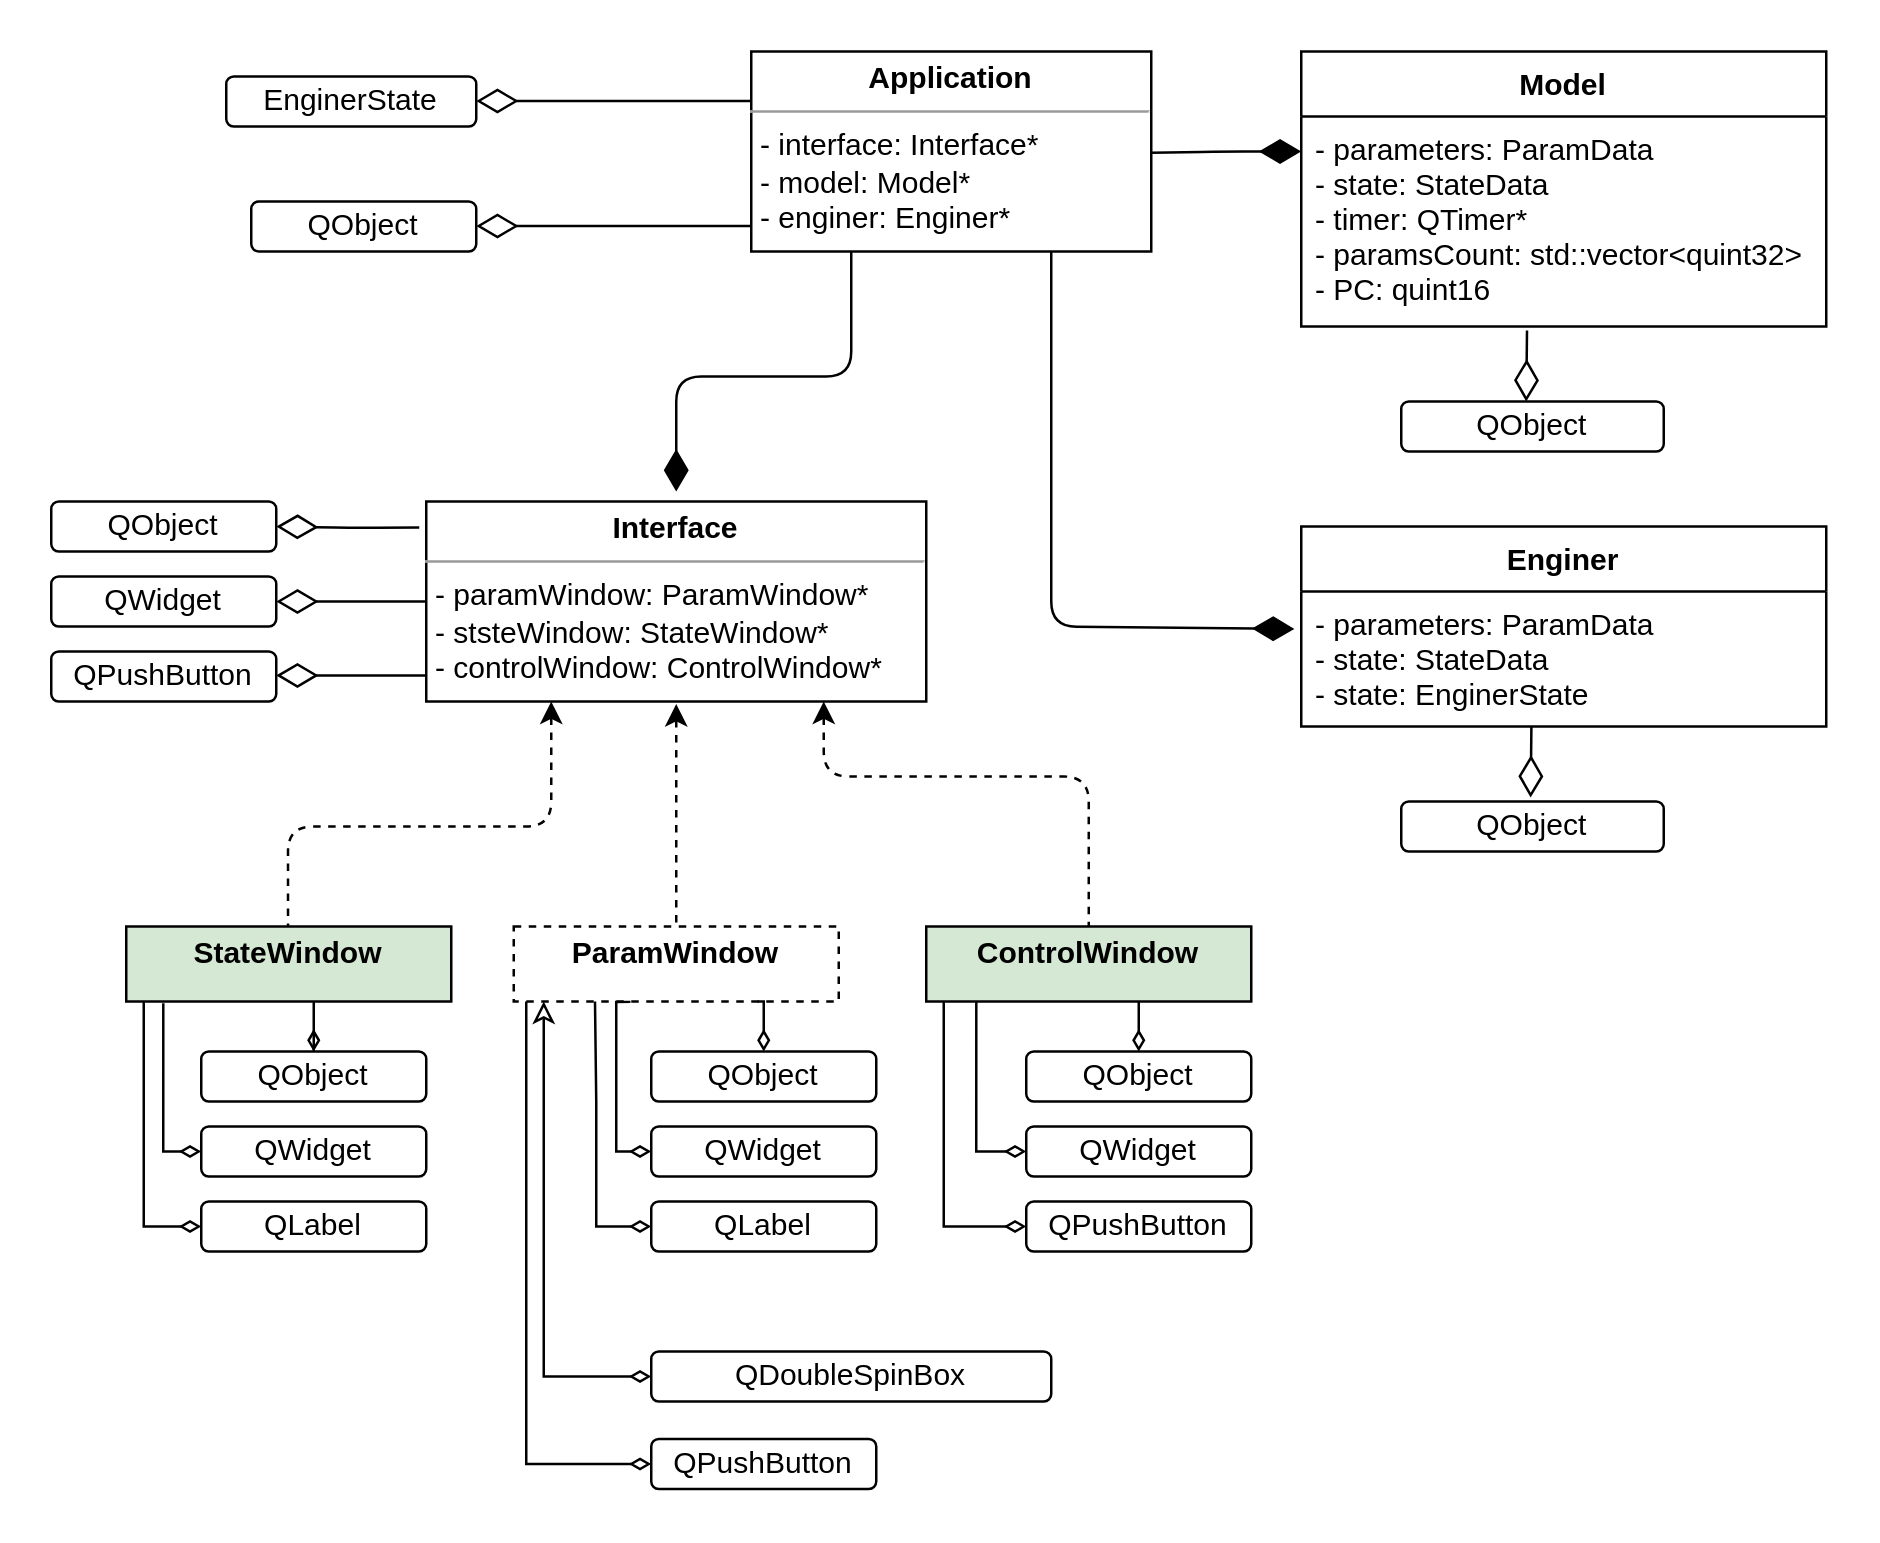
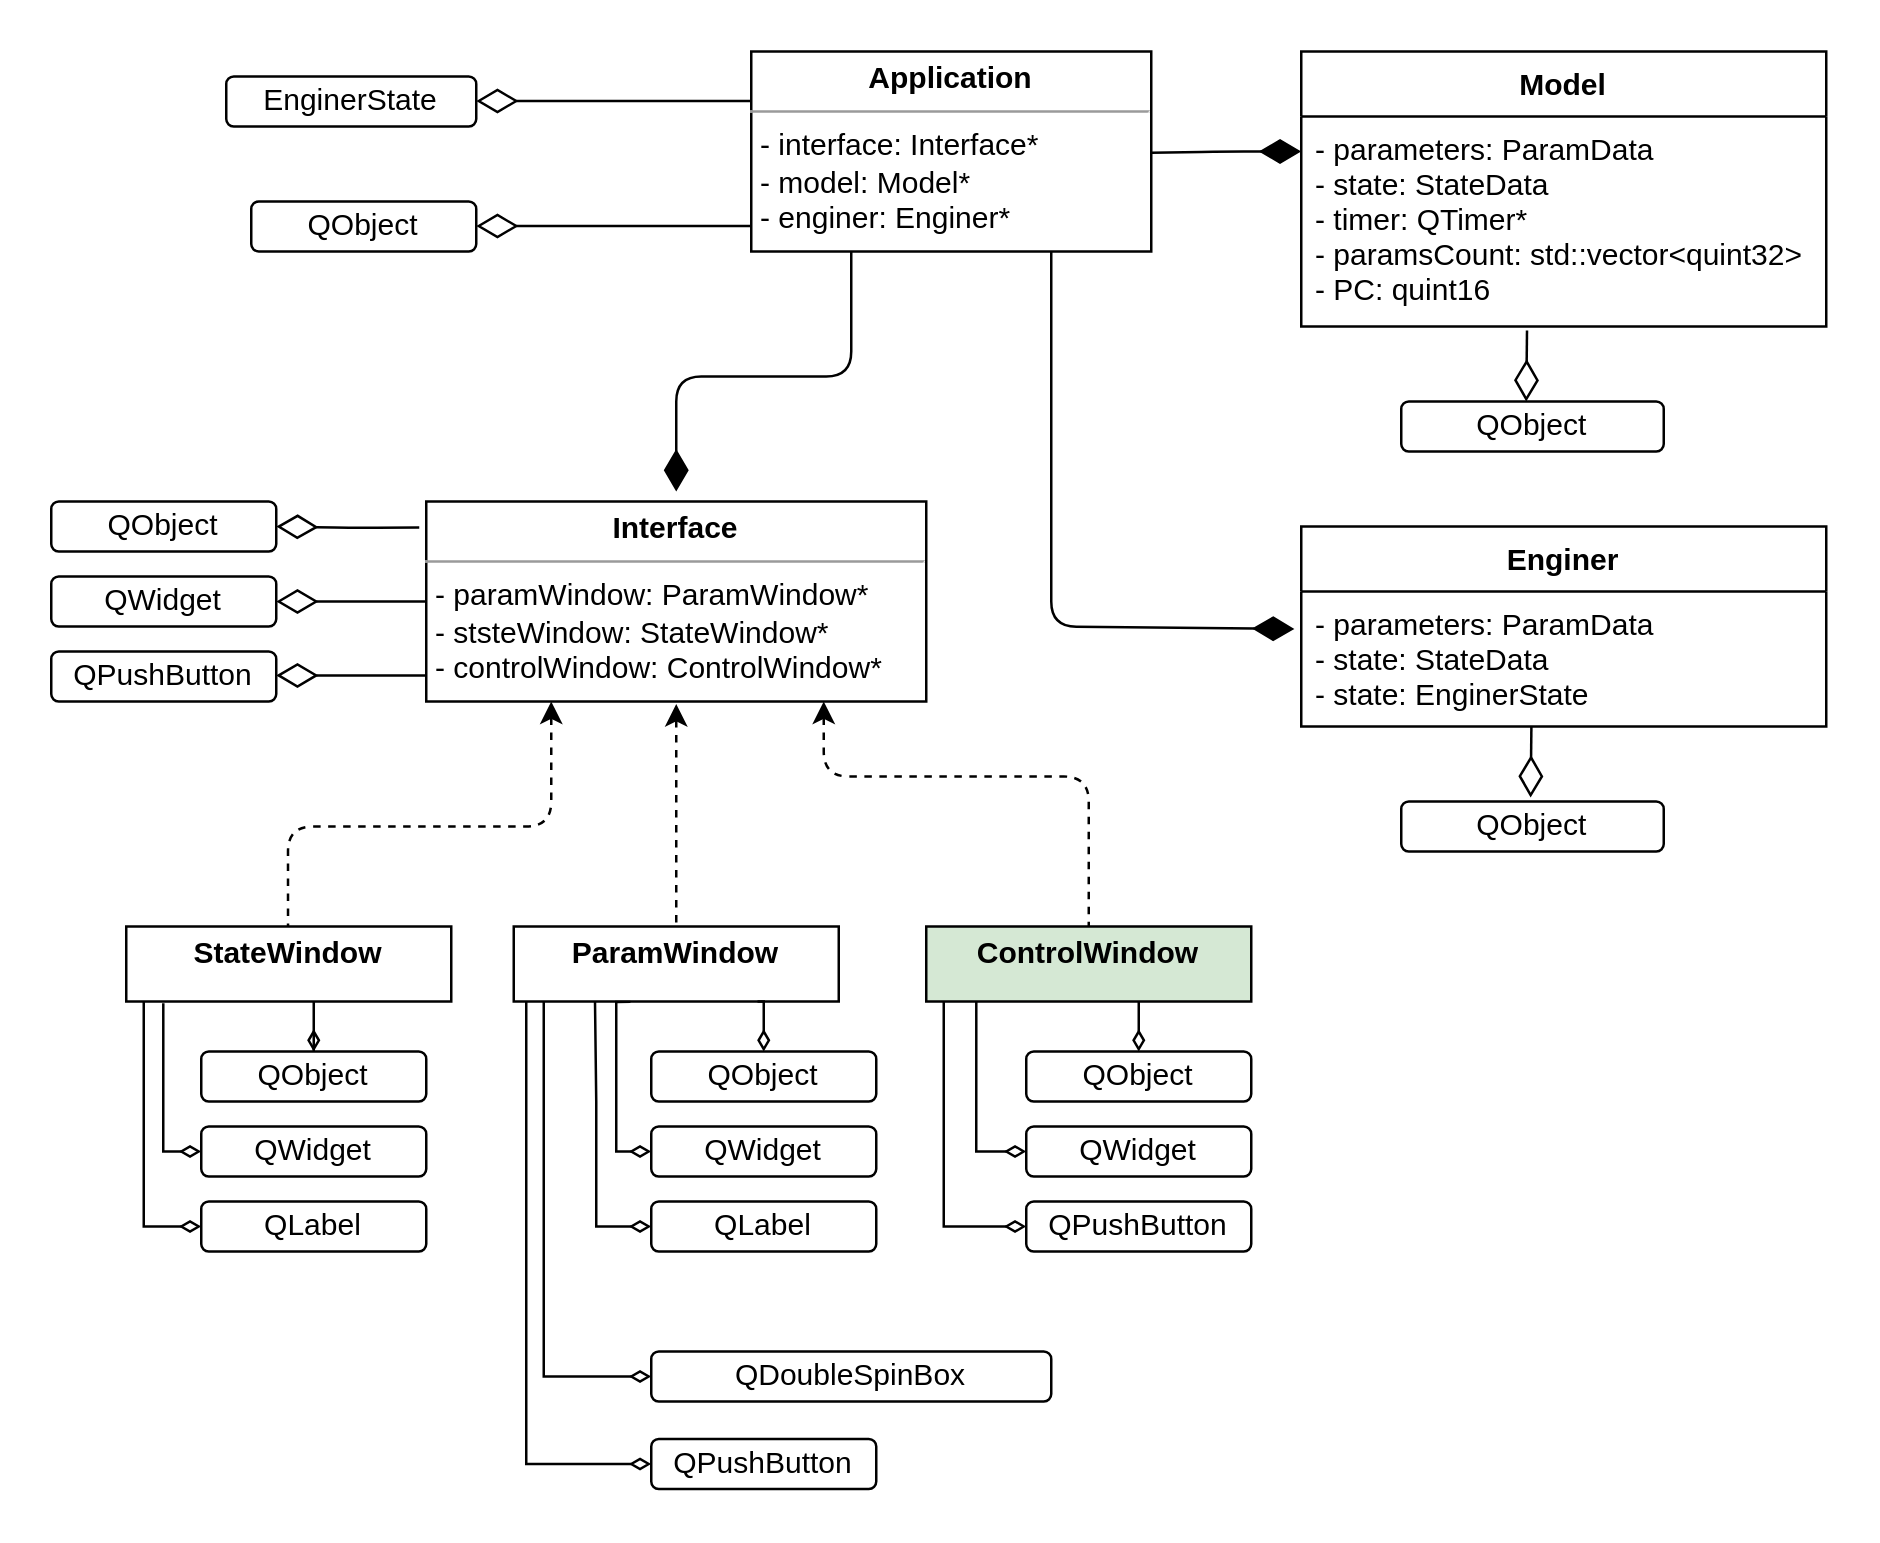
(289, 964) -> (289, 964)
(676, 964) -> (676, 964)
(544, 1019) -> (544, 1012)
